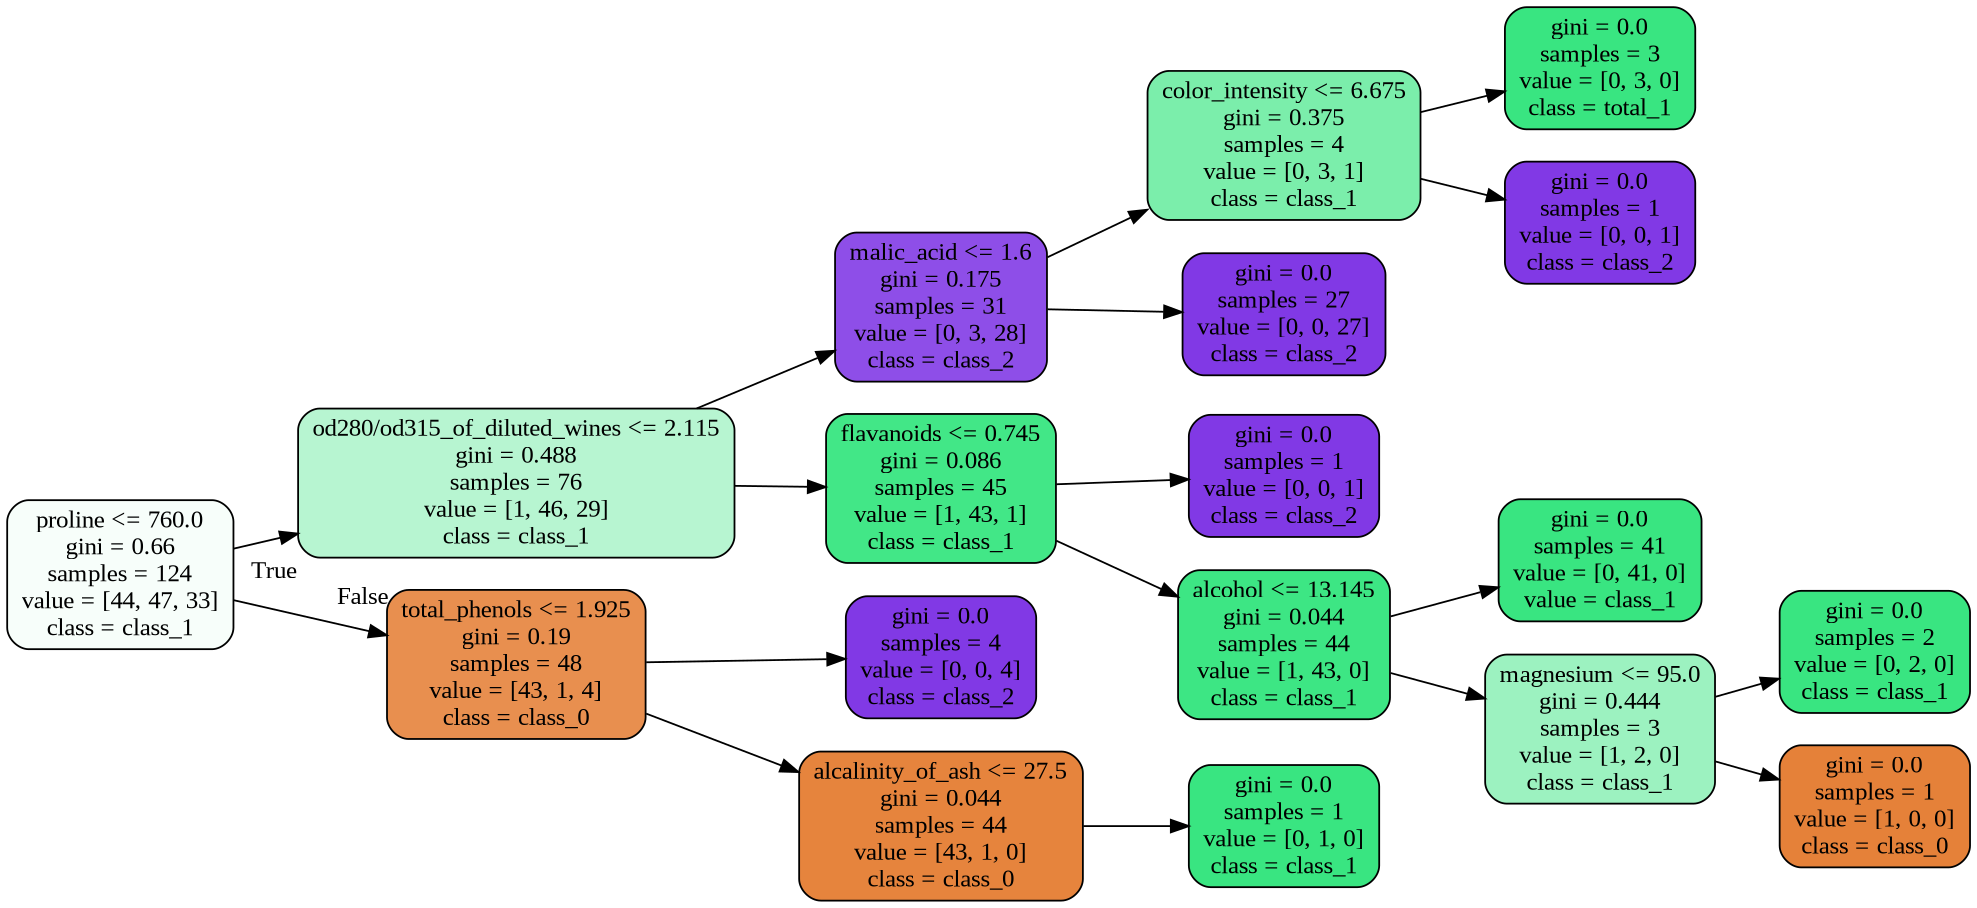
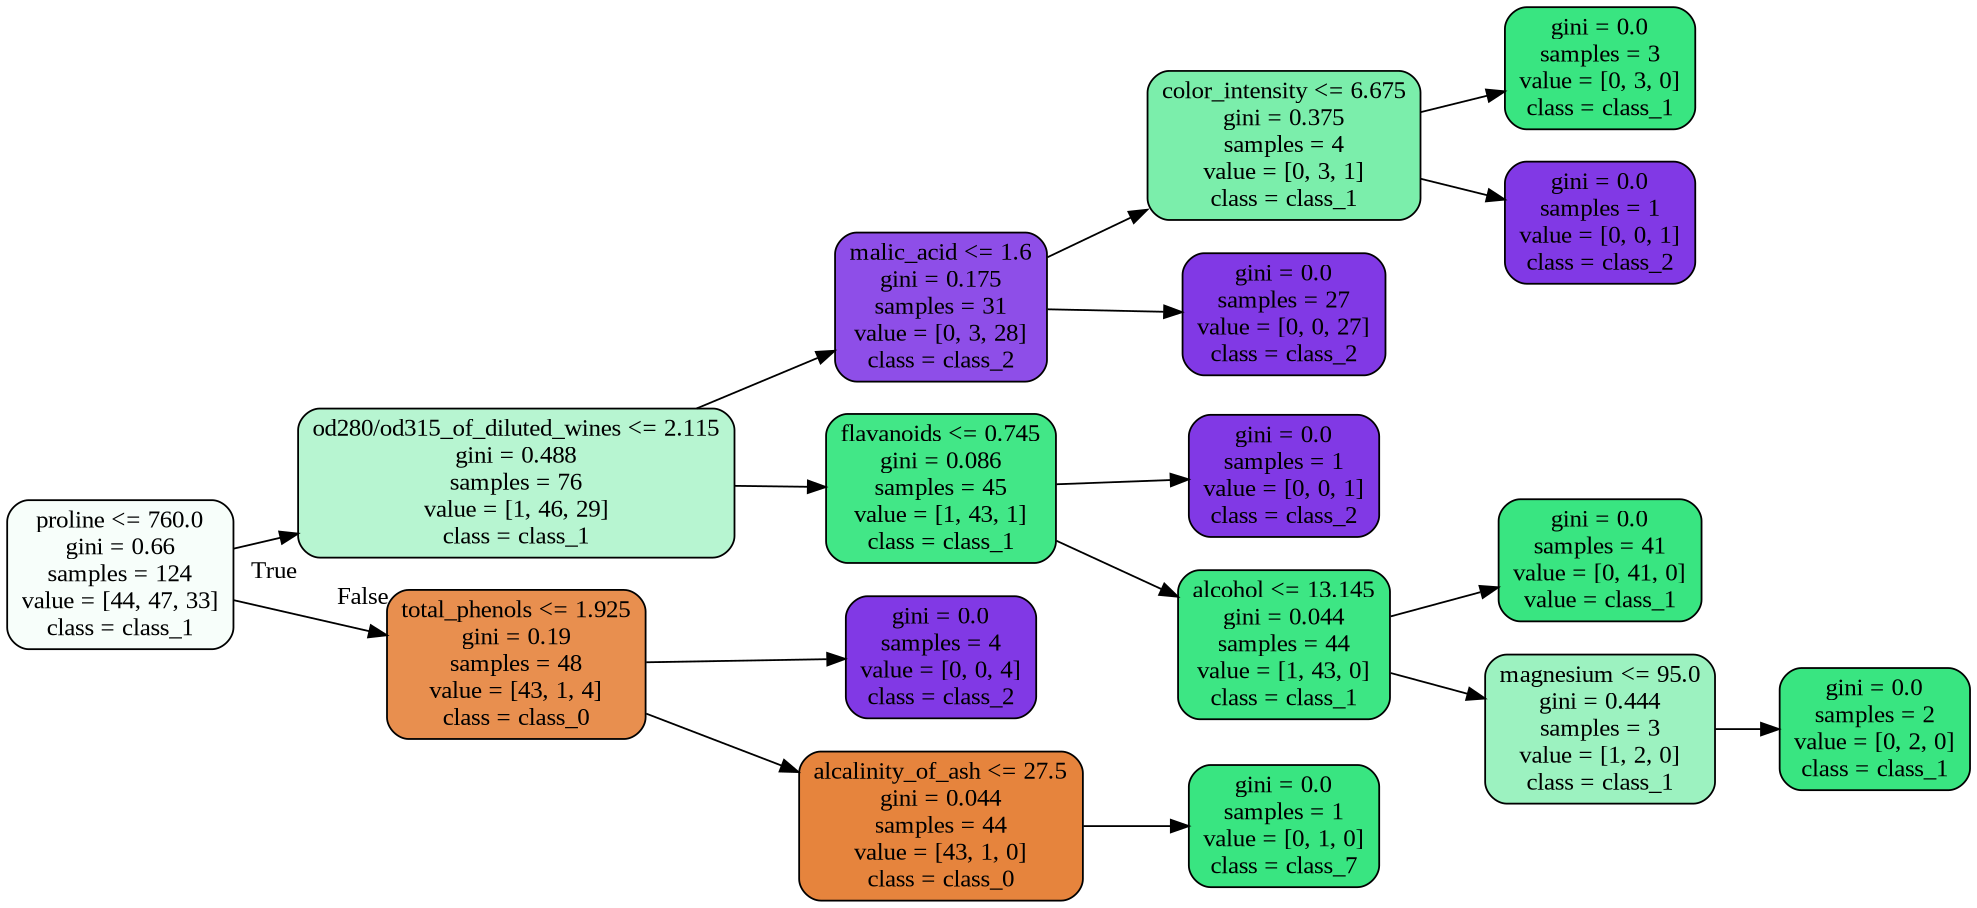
(1600, 68) -> (1600, 68)
(1875, 806) -> none
(1284, 826) -> (1284, 826)
